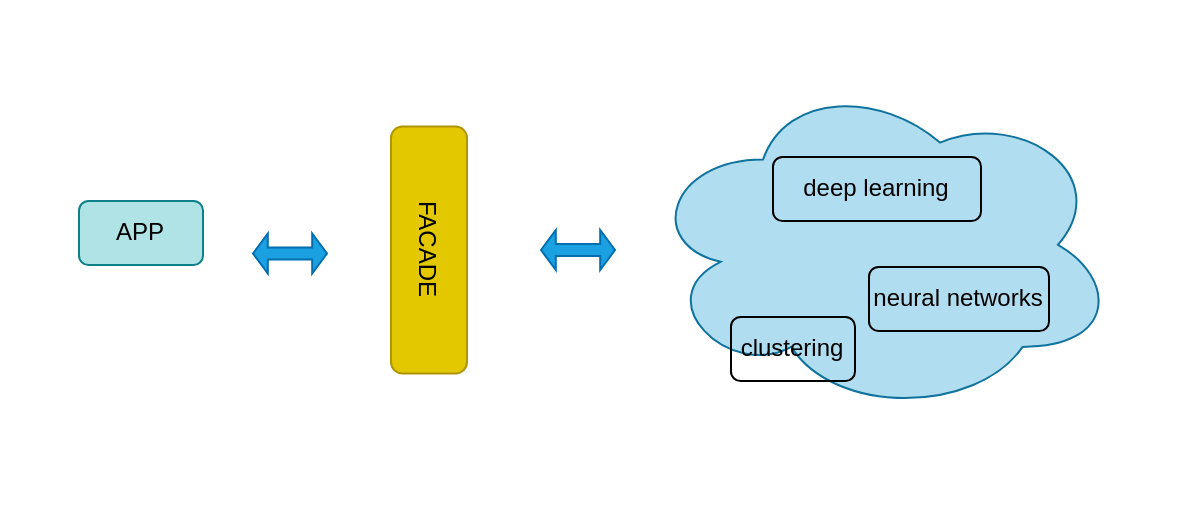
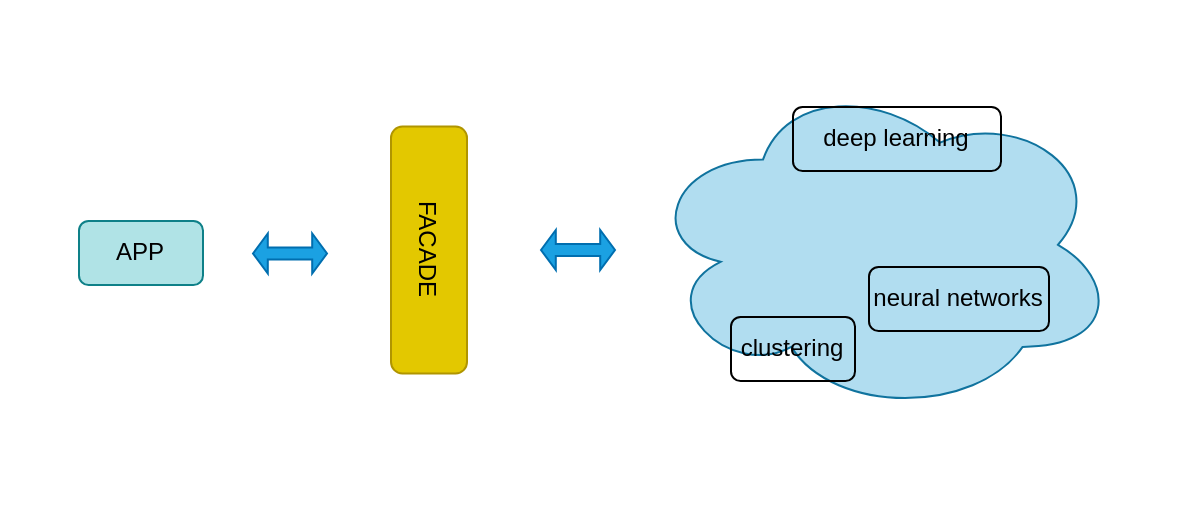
(877, 189) -> (897, 139)
(141, 233) -> (141, 253)
